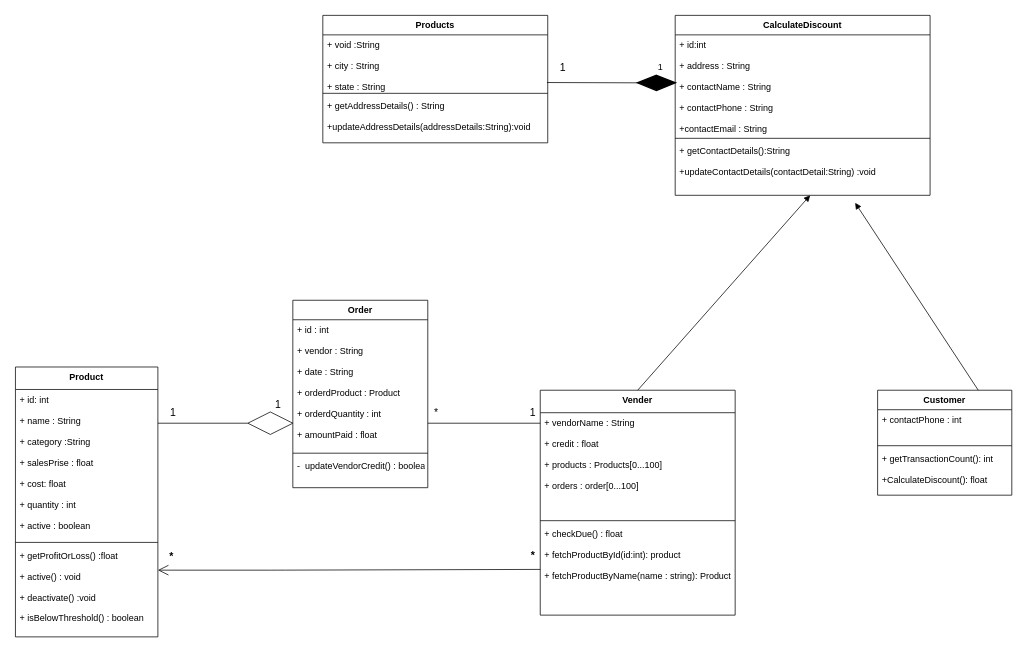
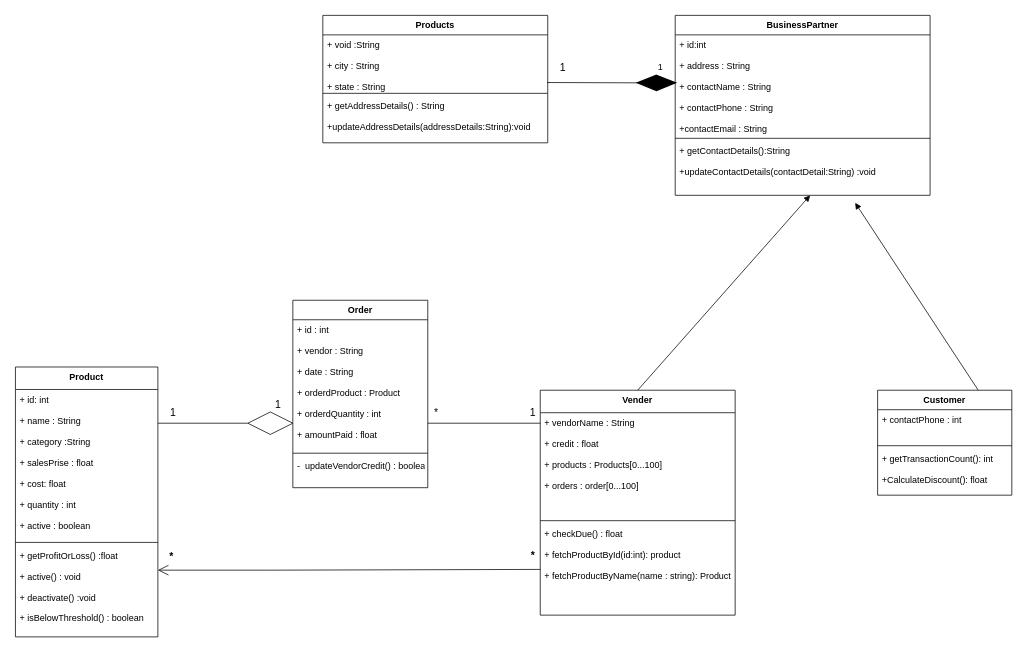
(803, 26) -> (803, 26)
